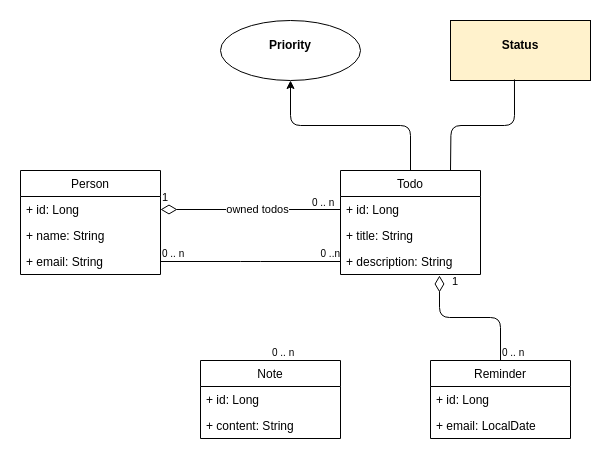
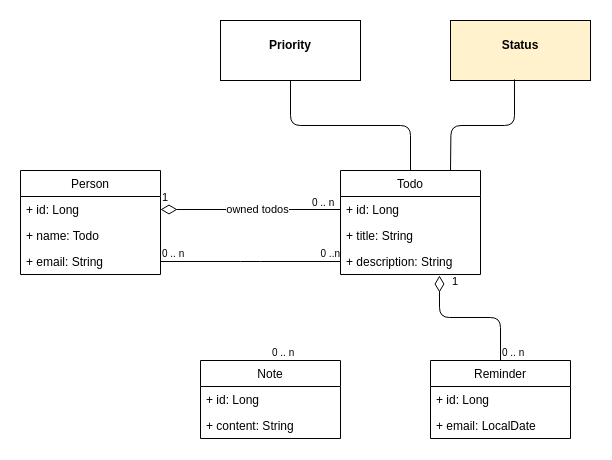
(291, 51) -> (291, 51)
(291, 88) -> (291, 86)
(67, 236) -> (62, 236)
